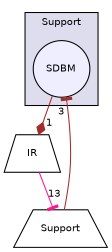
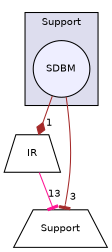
(71, 156) -> (71, 151)
